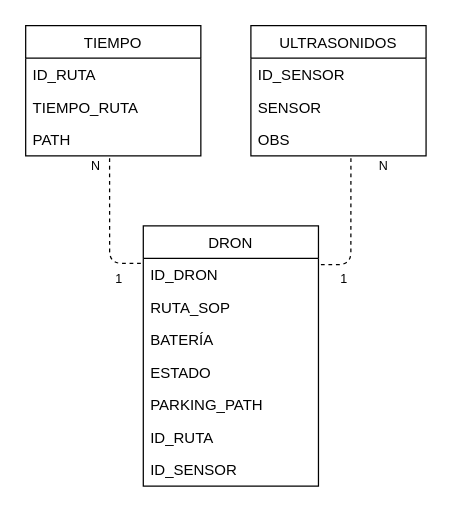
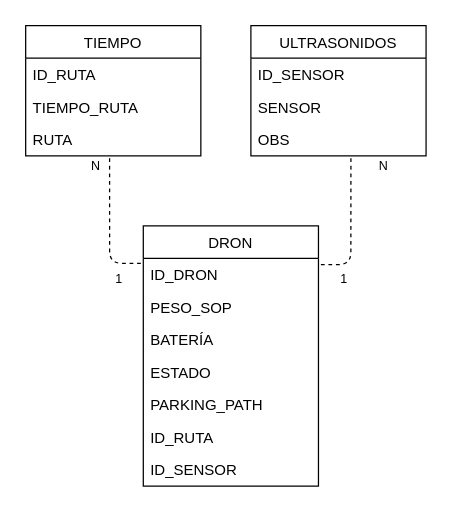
(49, 140) -> (49, 140)
(184, 308) -> (184, 308)
